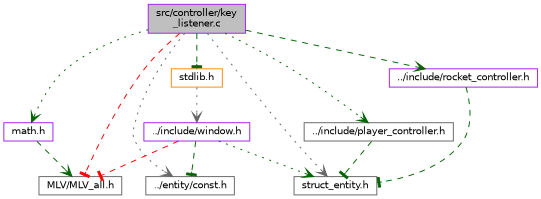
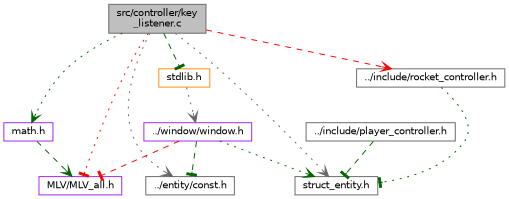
(197, 19) -> (157, 19)
(331, 48) -> (294, 48)
(295, 71) -> none
(463, 78) -> (431, 78)
(125, 97) -> (113, 101)
(197, 132) -> (198, 132)
(450, 155) -> (455, 152)
(80, 186) -> (80, 186)
